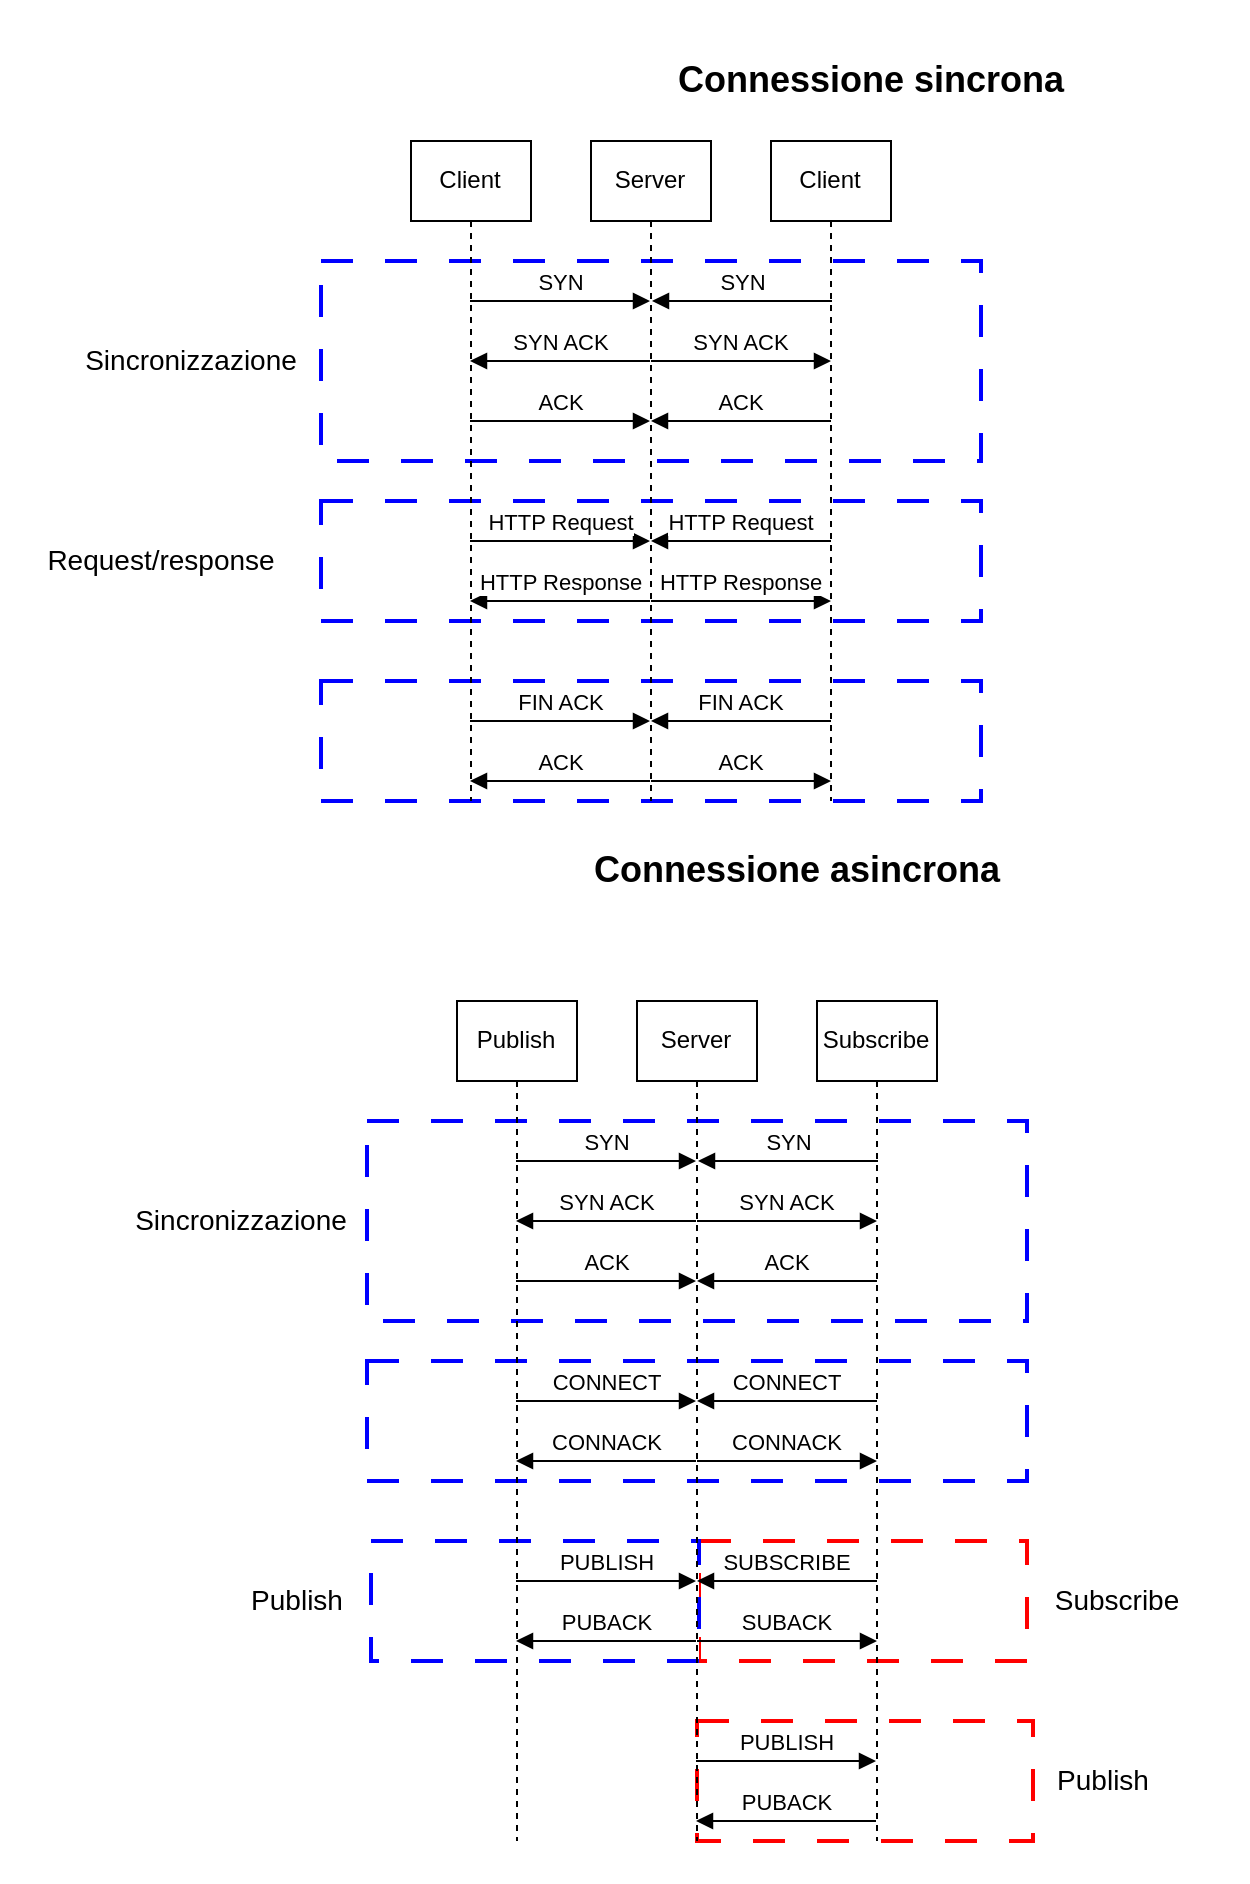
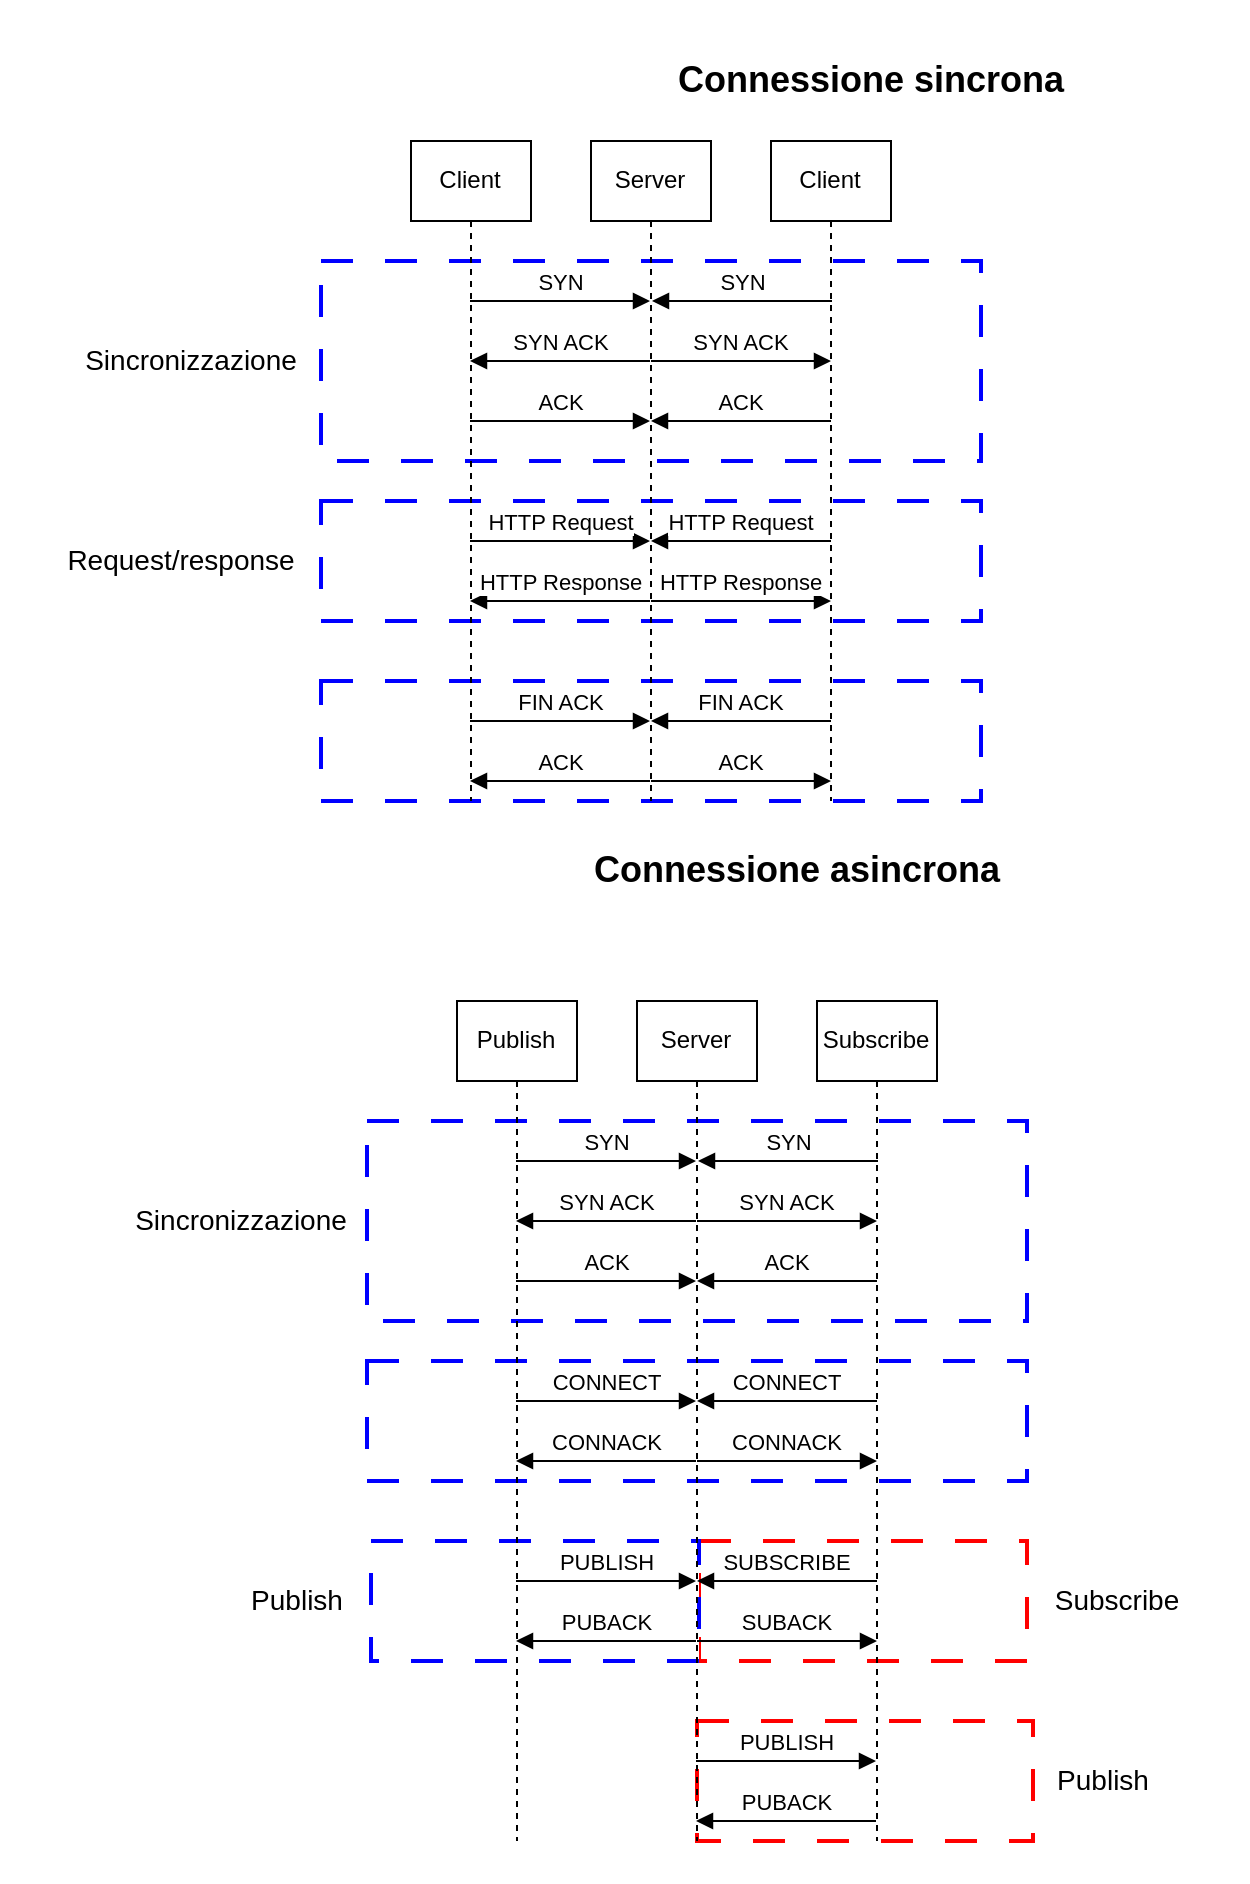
(161, 561) -> (181, 561)
